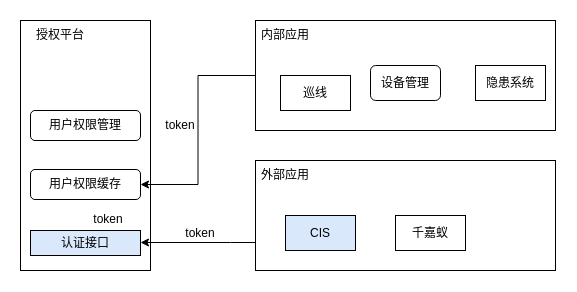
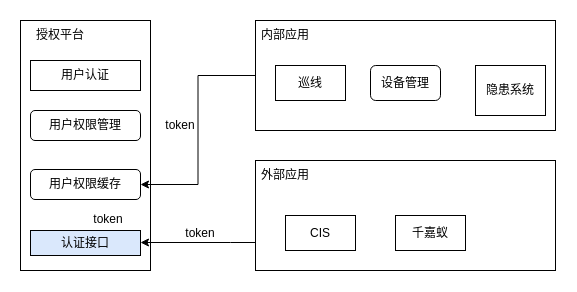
none -> (86, 76)
(511, 83) -> (511, 91)
(316, 93) -> (311, 83)
(321, 233) -> (321, 233)
